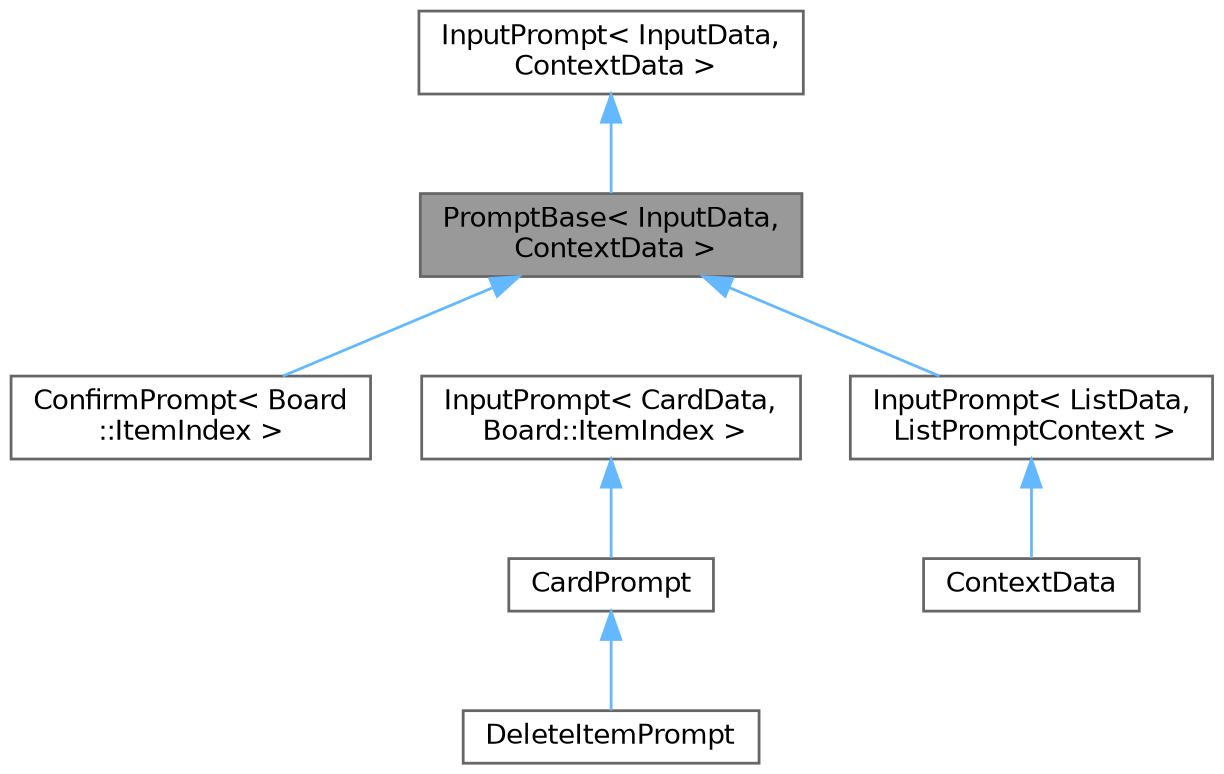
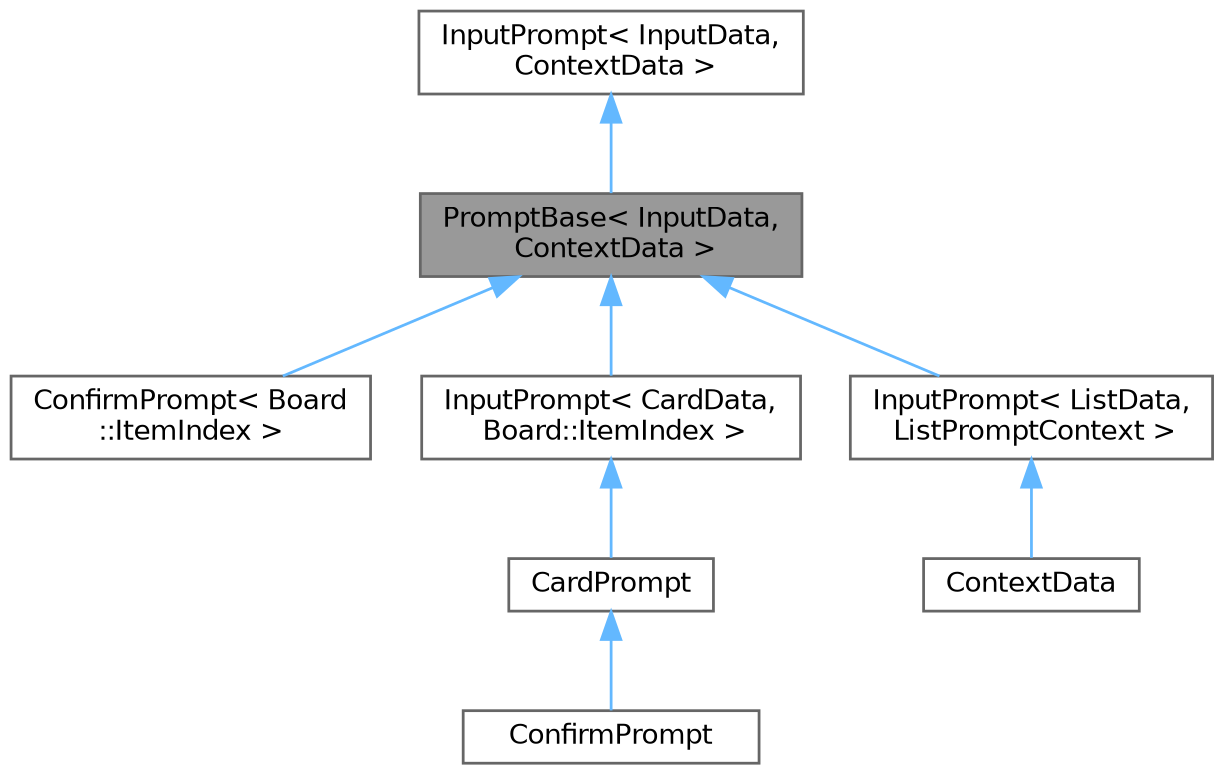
none -> (611, 341)
(611, 737) -> (611, 737)
